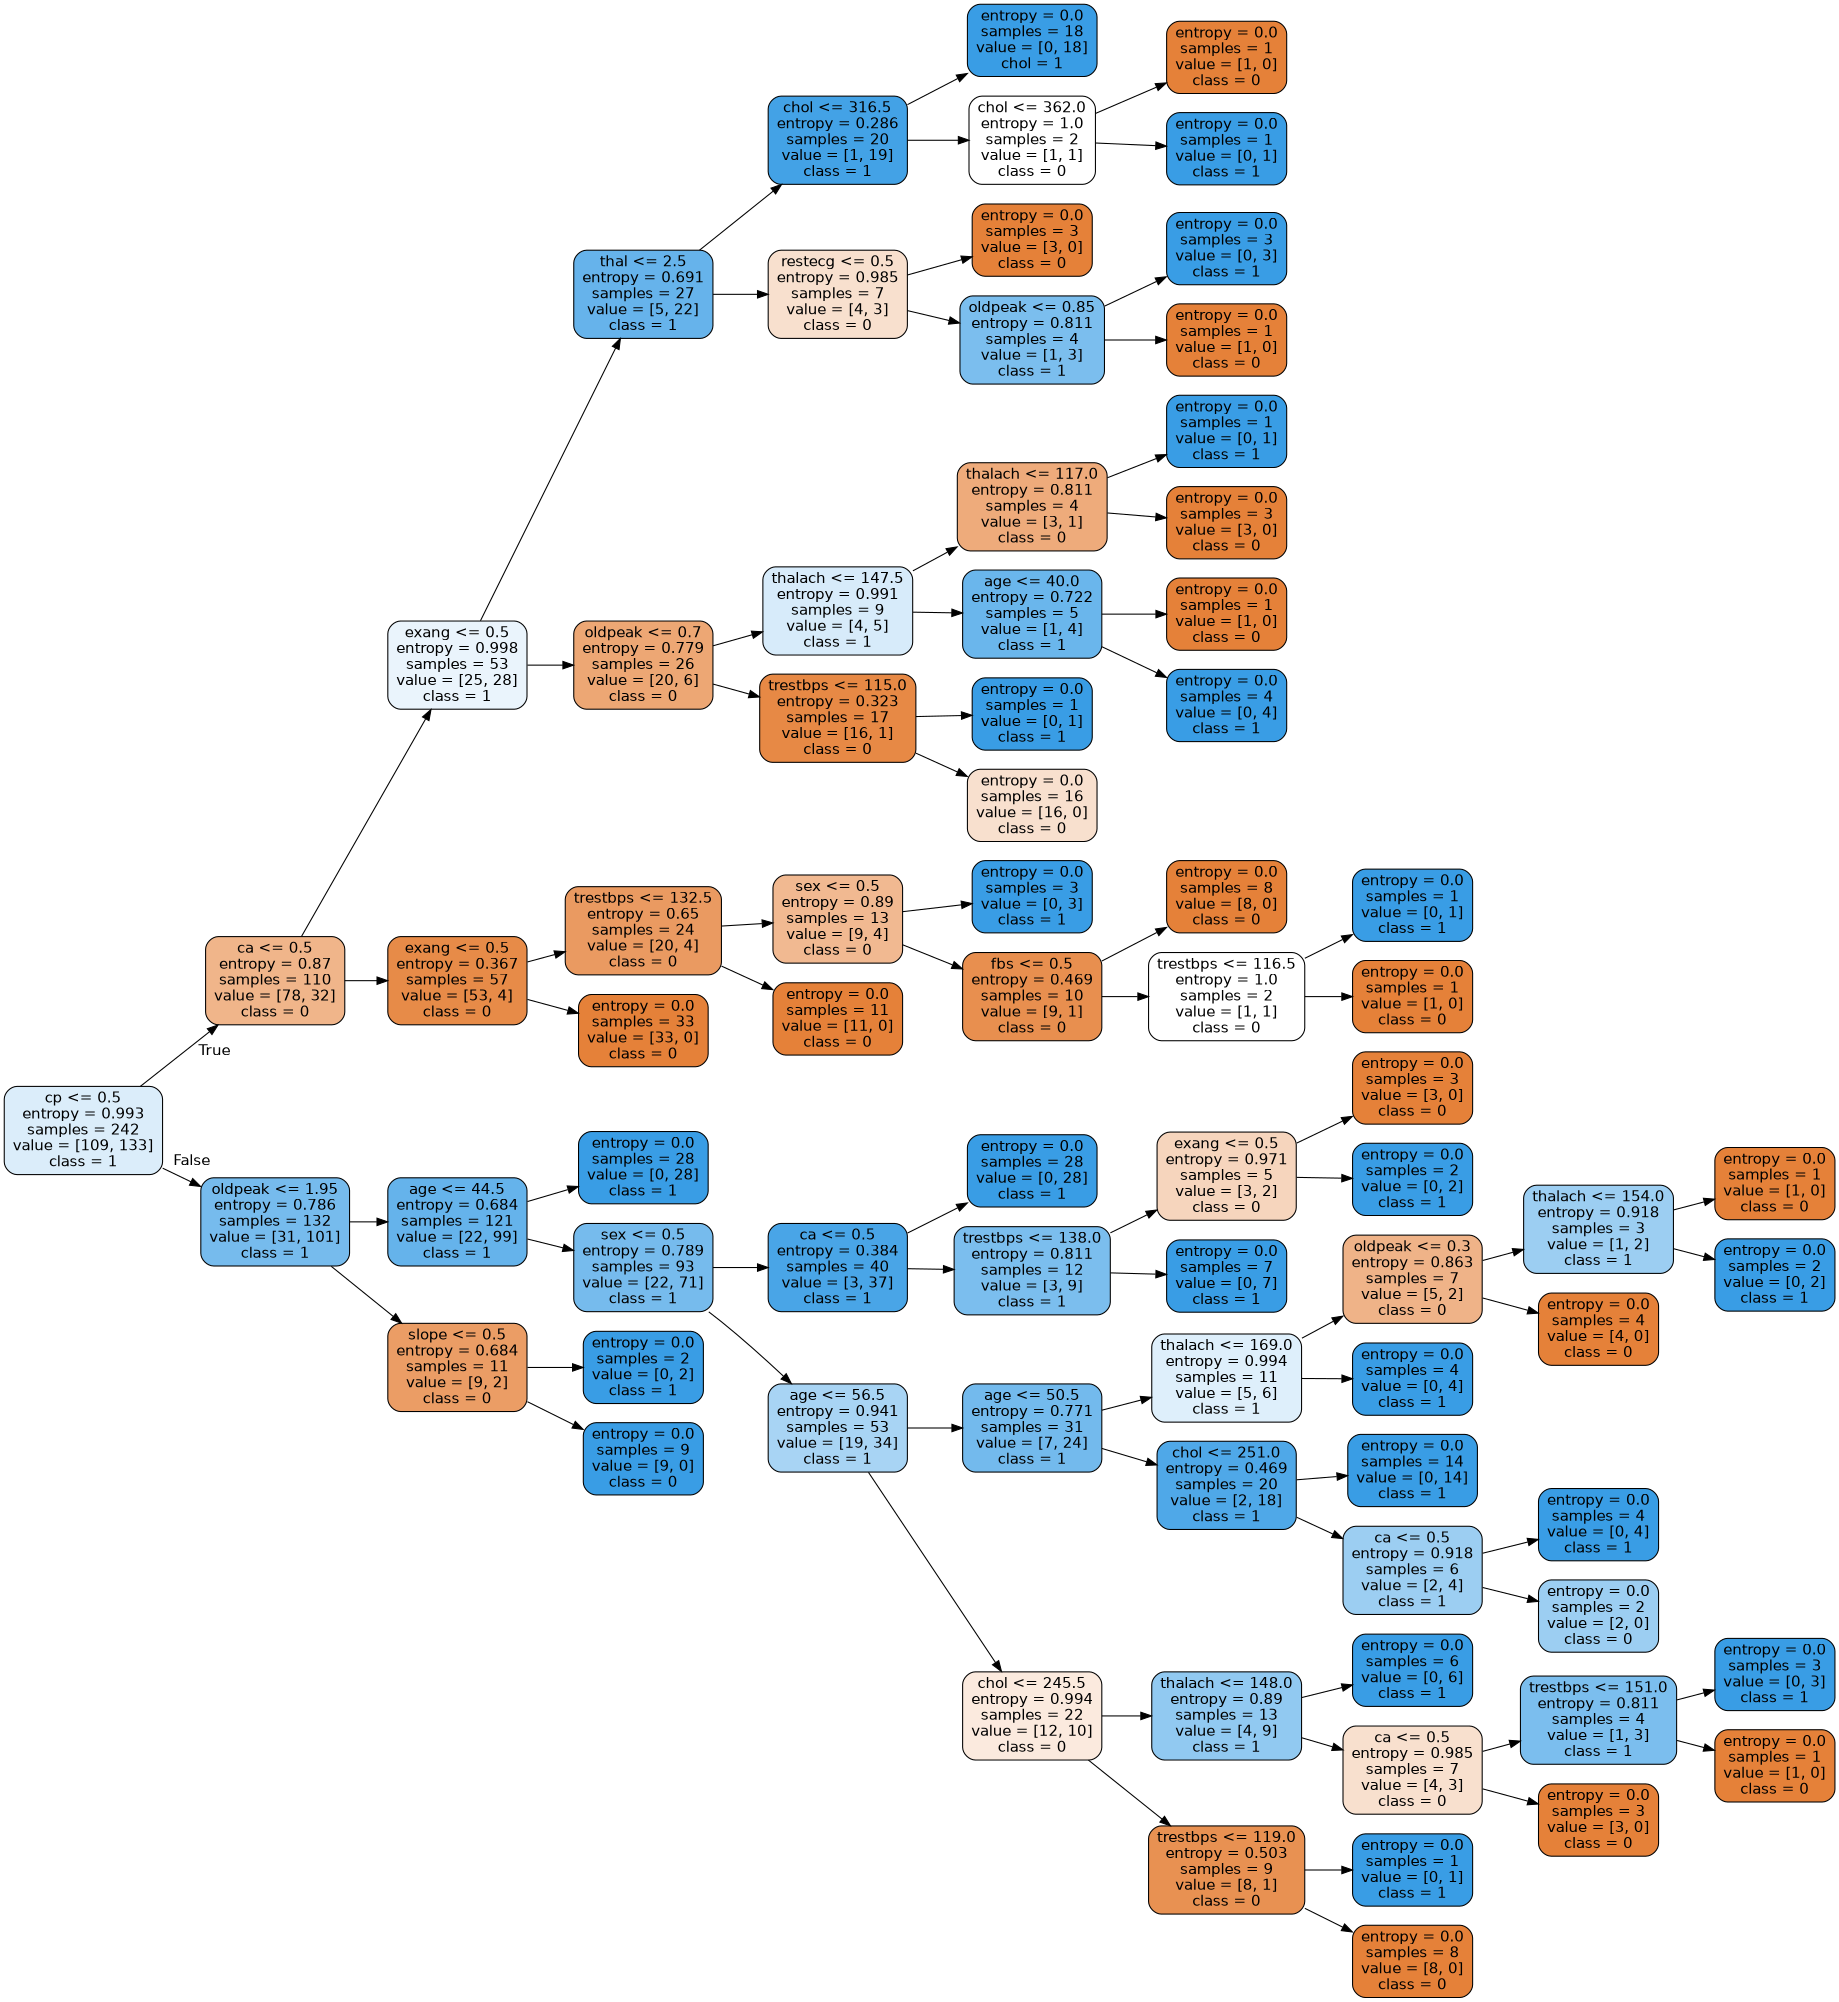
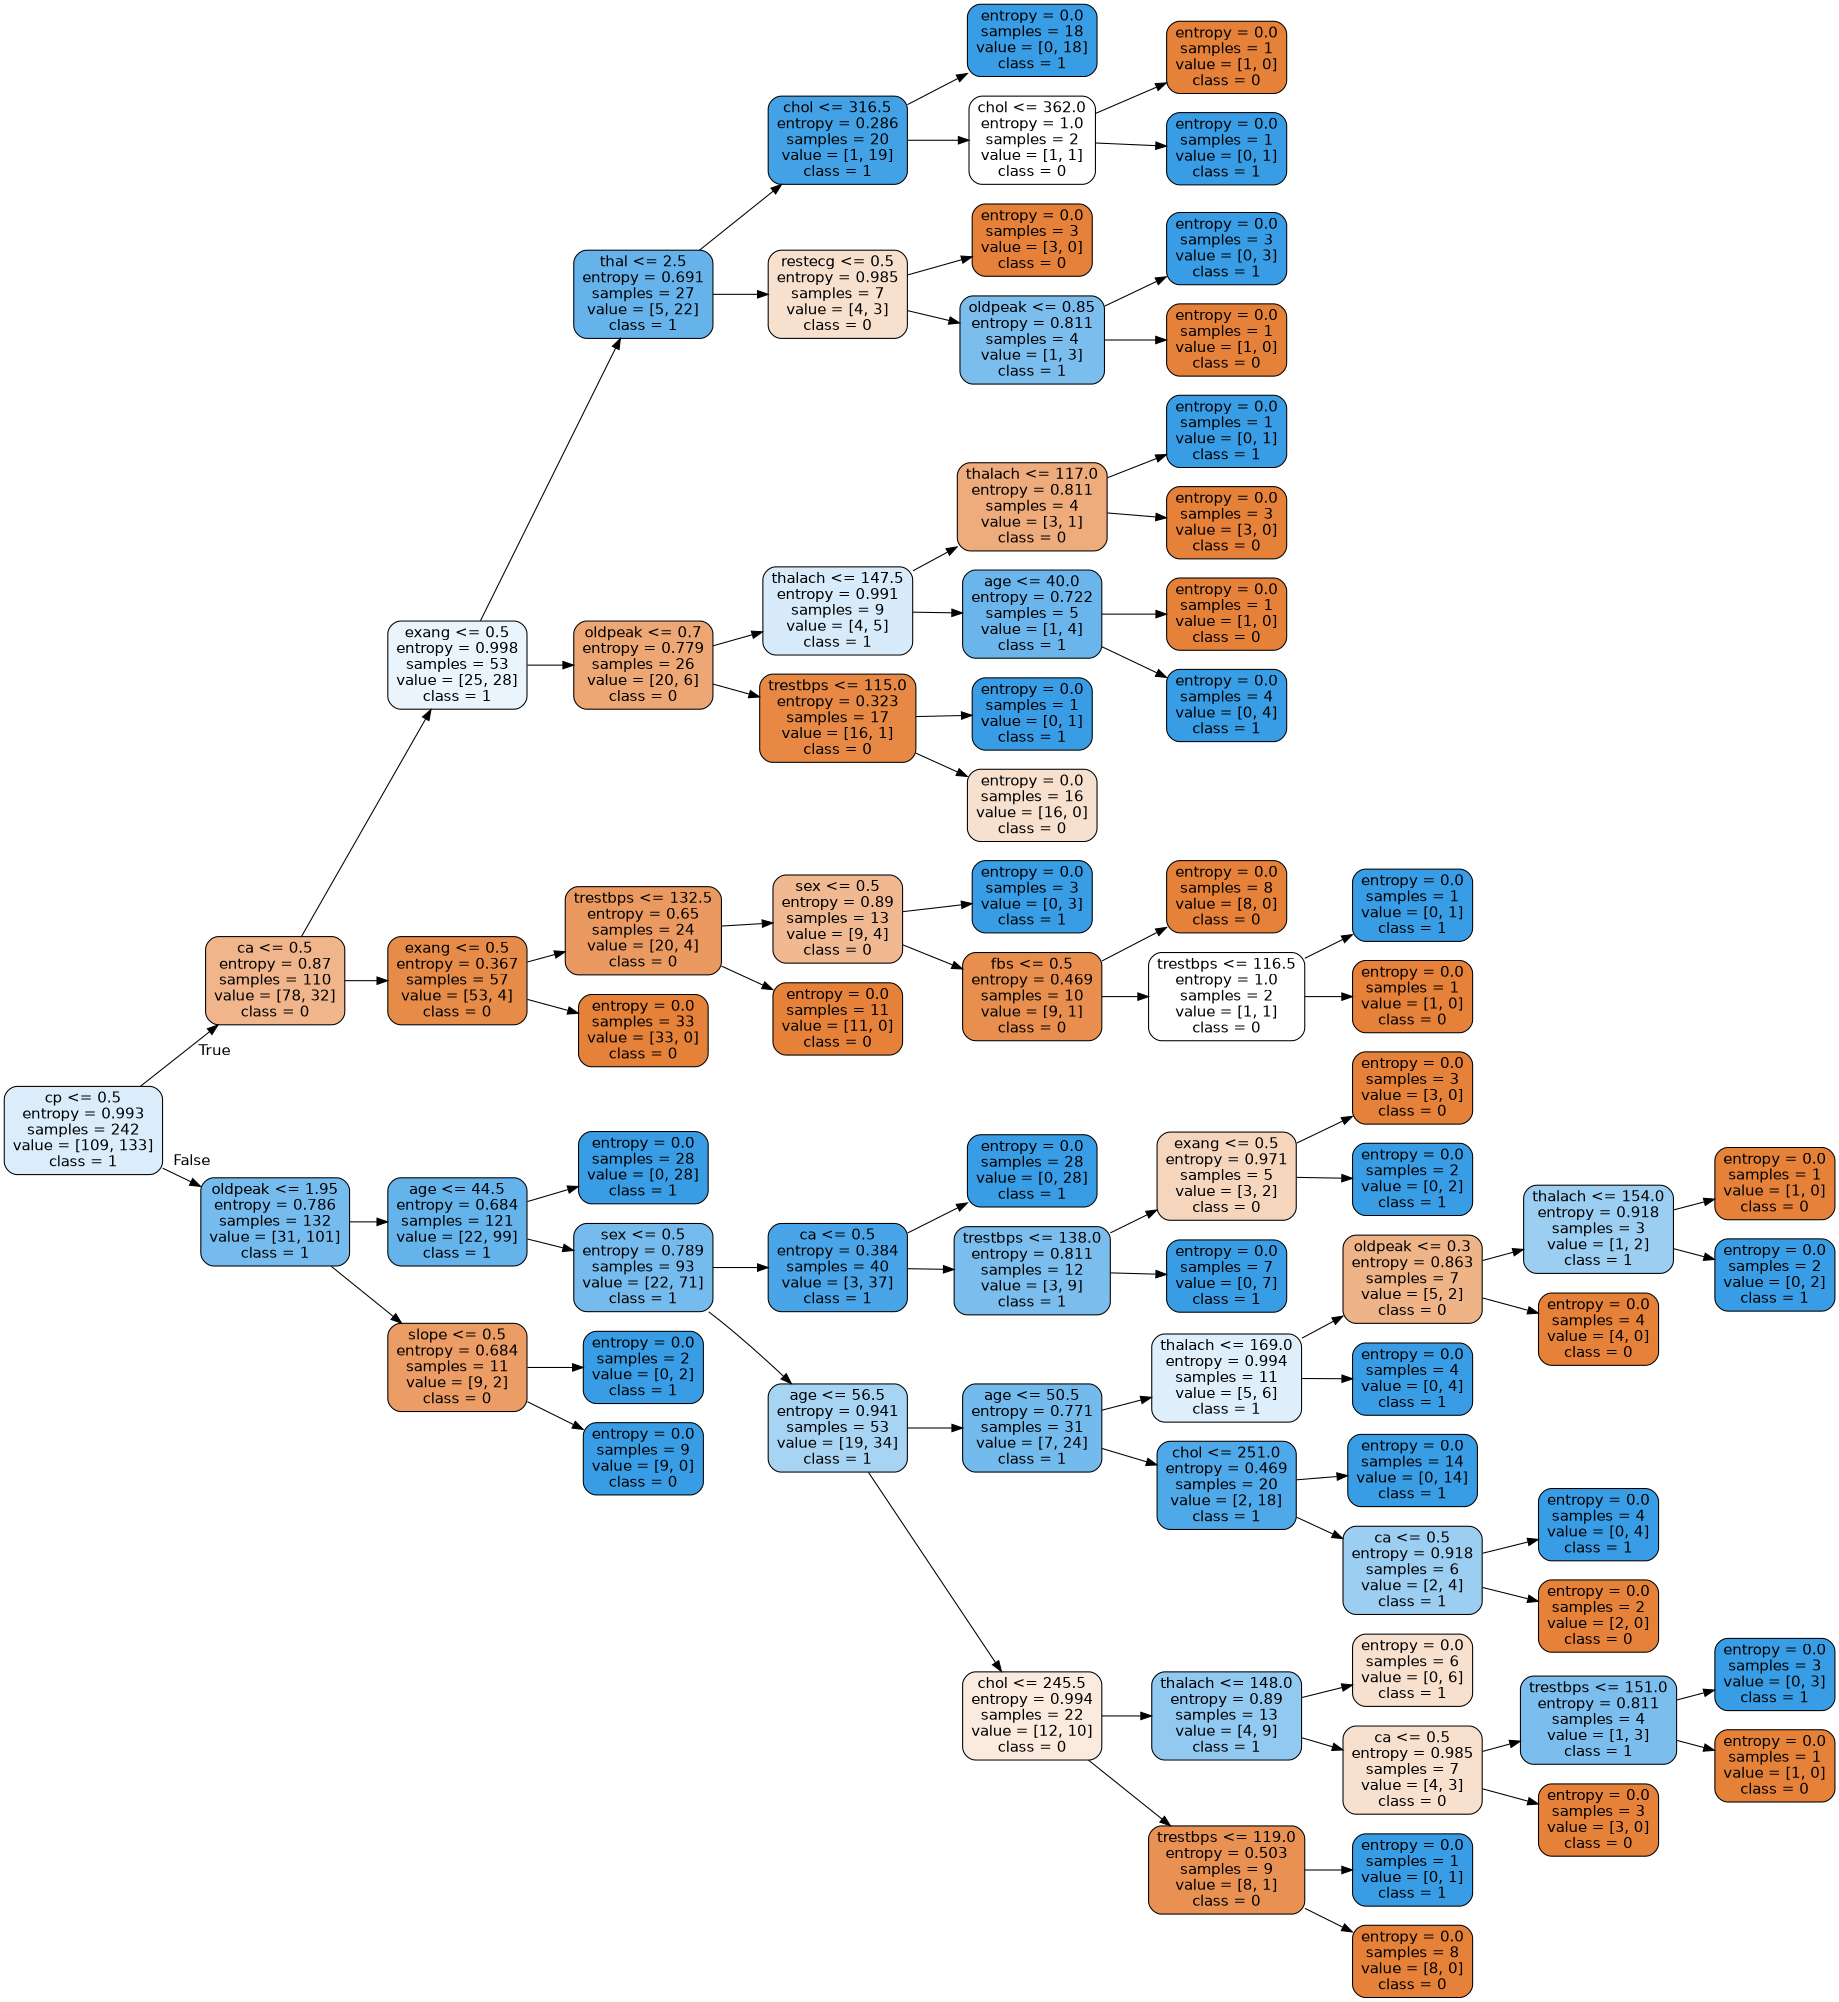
(1032, 40) -> (1032, 40)
(1599, 1616) -> (1599, 1616)
(1413, 1670) -> (1413, 1670)
